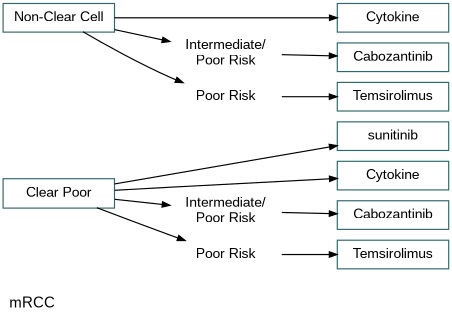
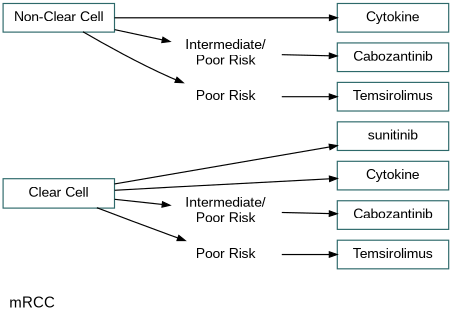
(59, 193) -> (59, 193)
